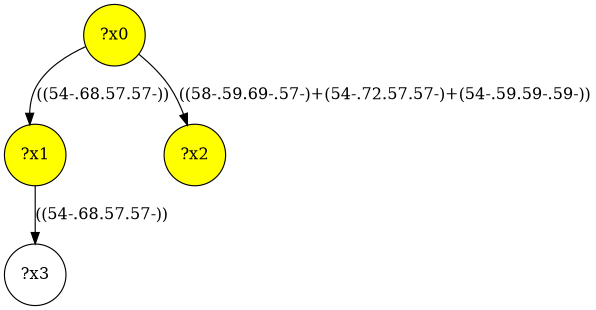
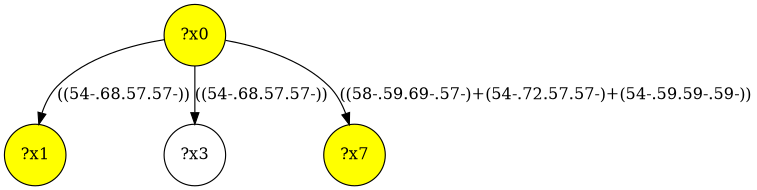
(195, 155) -> (355, 155)
(35, 209) -> (195, 89)
